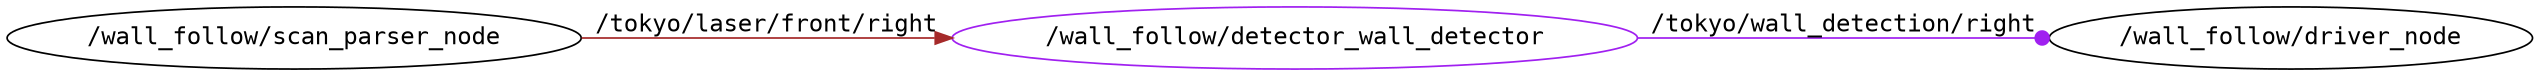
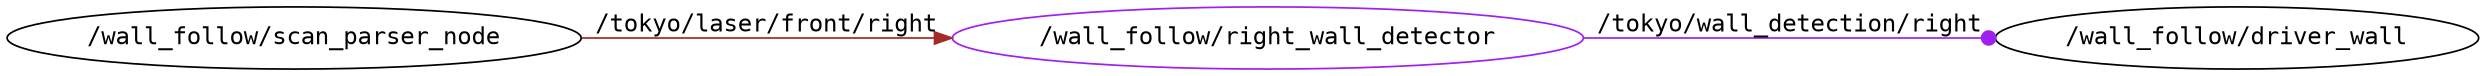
(1295, 38) -> (1268, 38)
(2291, 38) -> (2237, 38)
